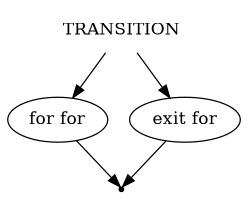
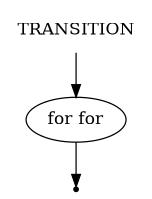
(185, 120) -> none
